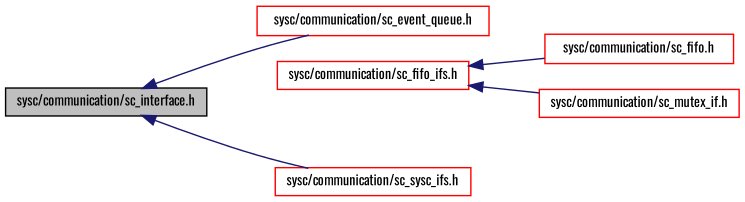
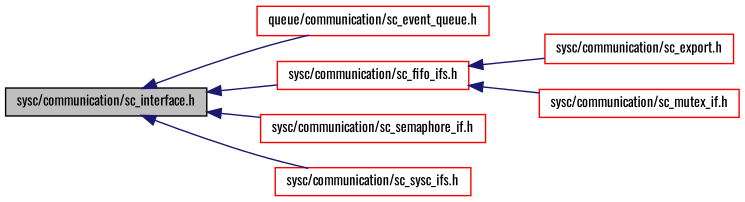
(373, 21) -> (373, 21)
(639, 49) -> (639, 49)
none -> (249, 88)
none -> (373, 129)
